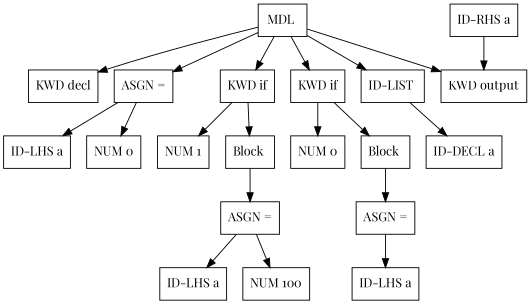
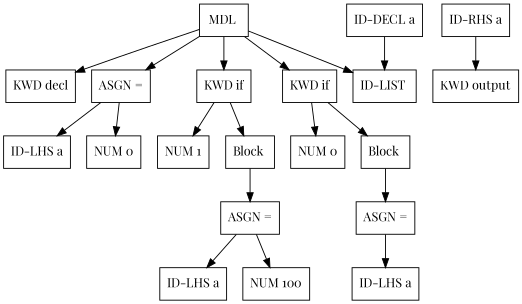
(370, 49) -> none
(425, 116) -> (385, 49)
